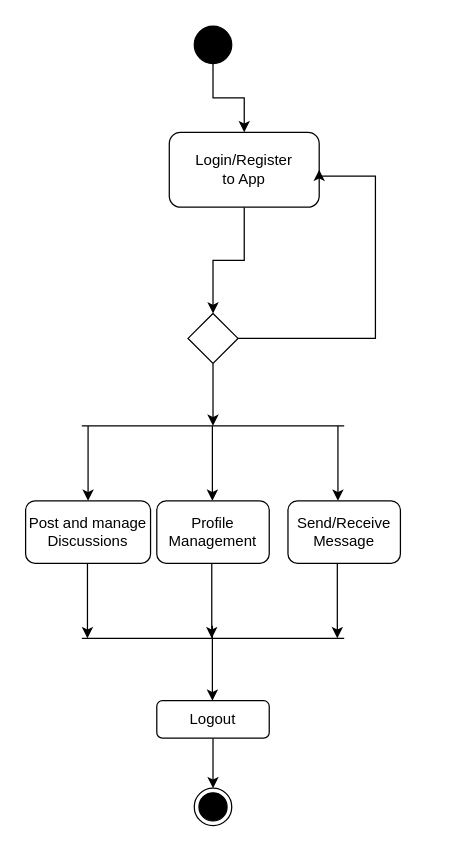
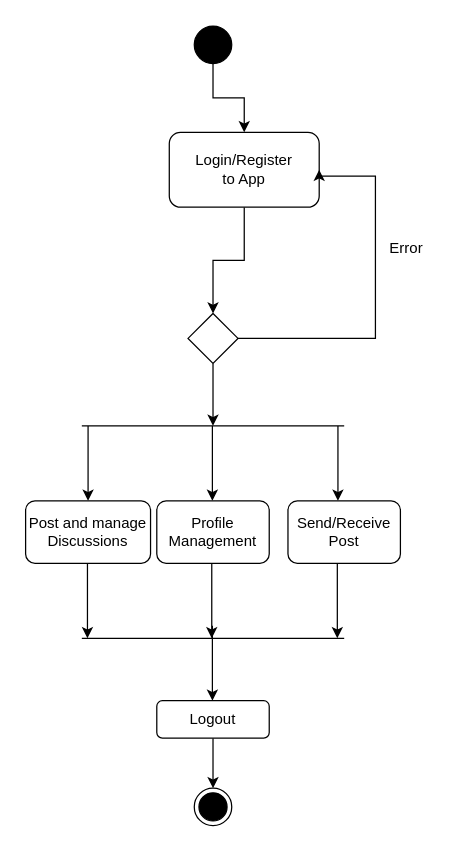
none -> (407, 248)
(344, 532) -> (344, 532)
